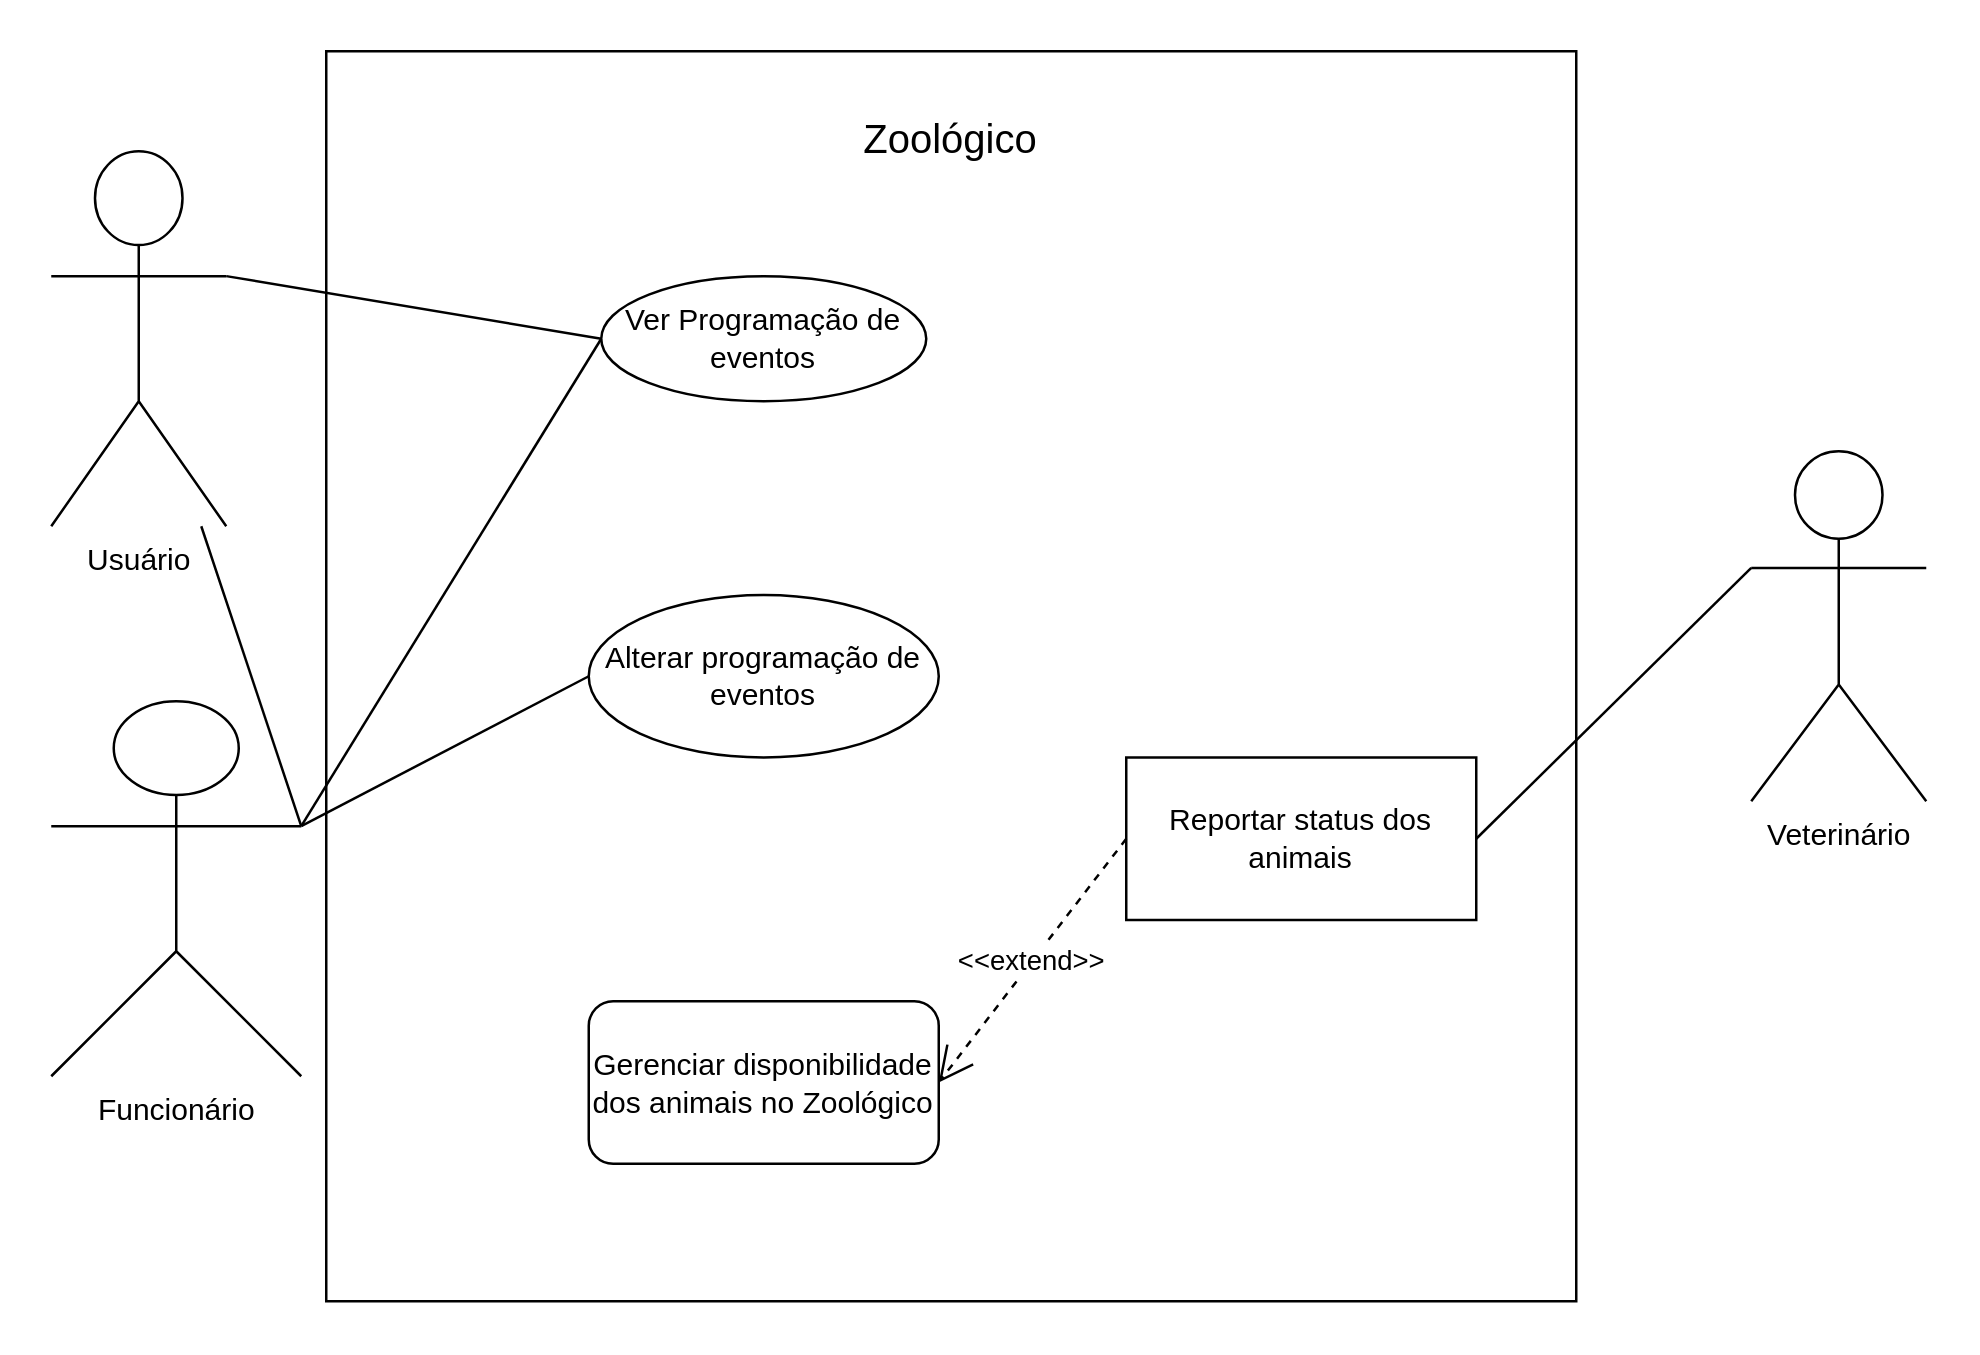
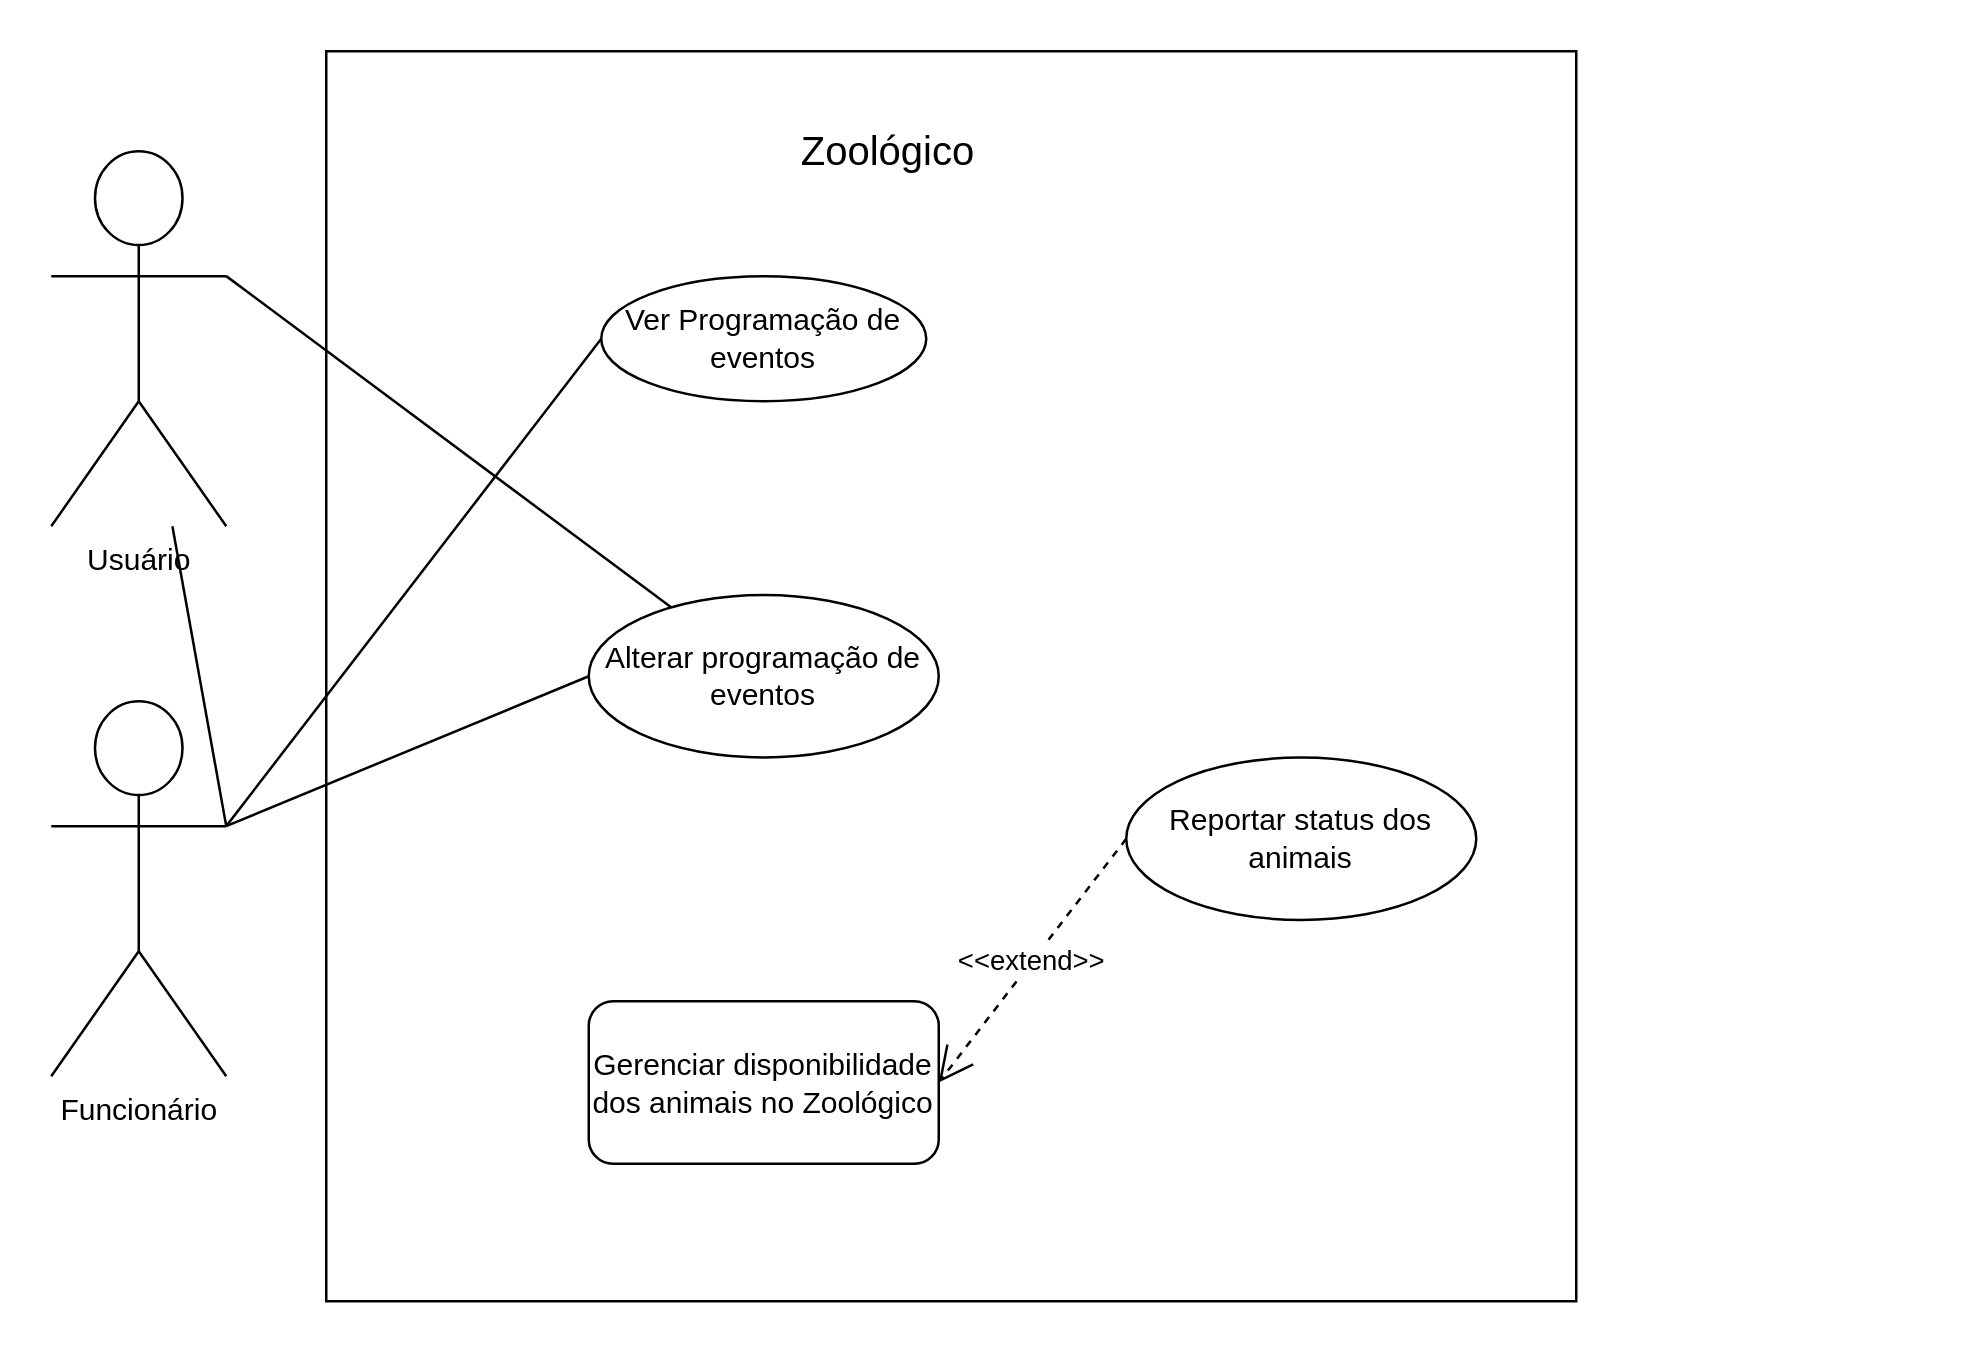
(951, 139) -> (889, 151)
(411, 307) -> (360, 376)
(1839, 626) -> none
(1613, 704) -> none
(1301, 839) -> (1301, 839)
(176, 889) -> (139, 889)
